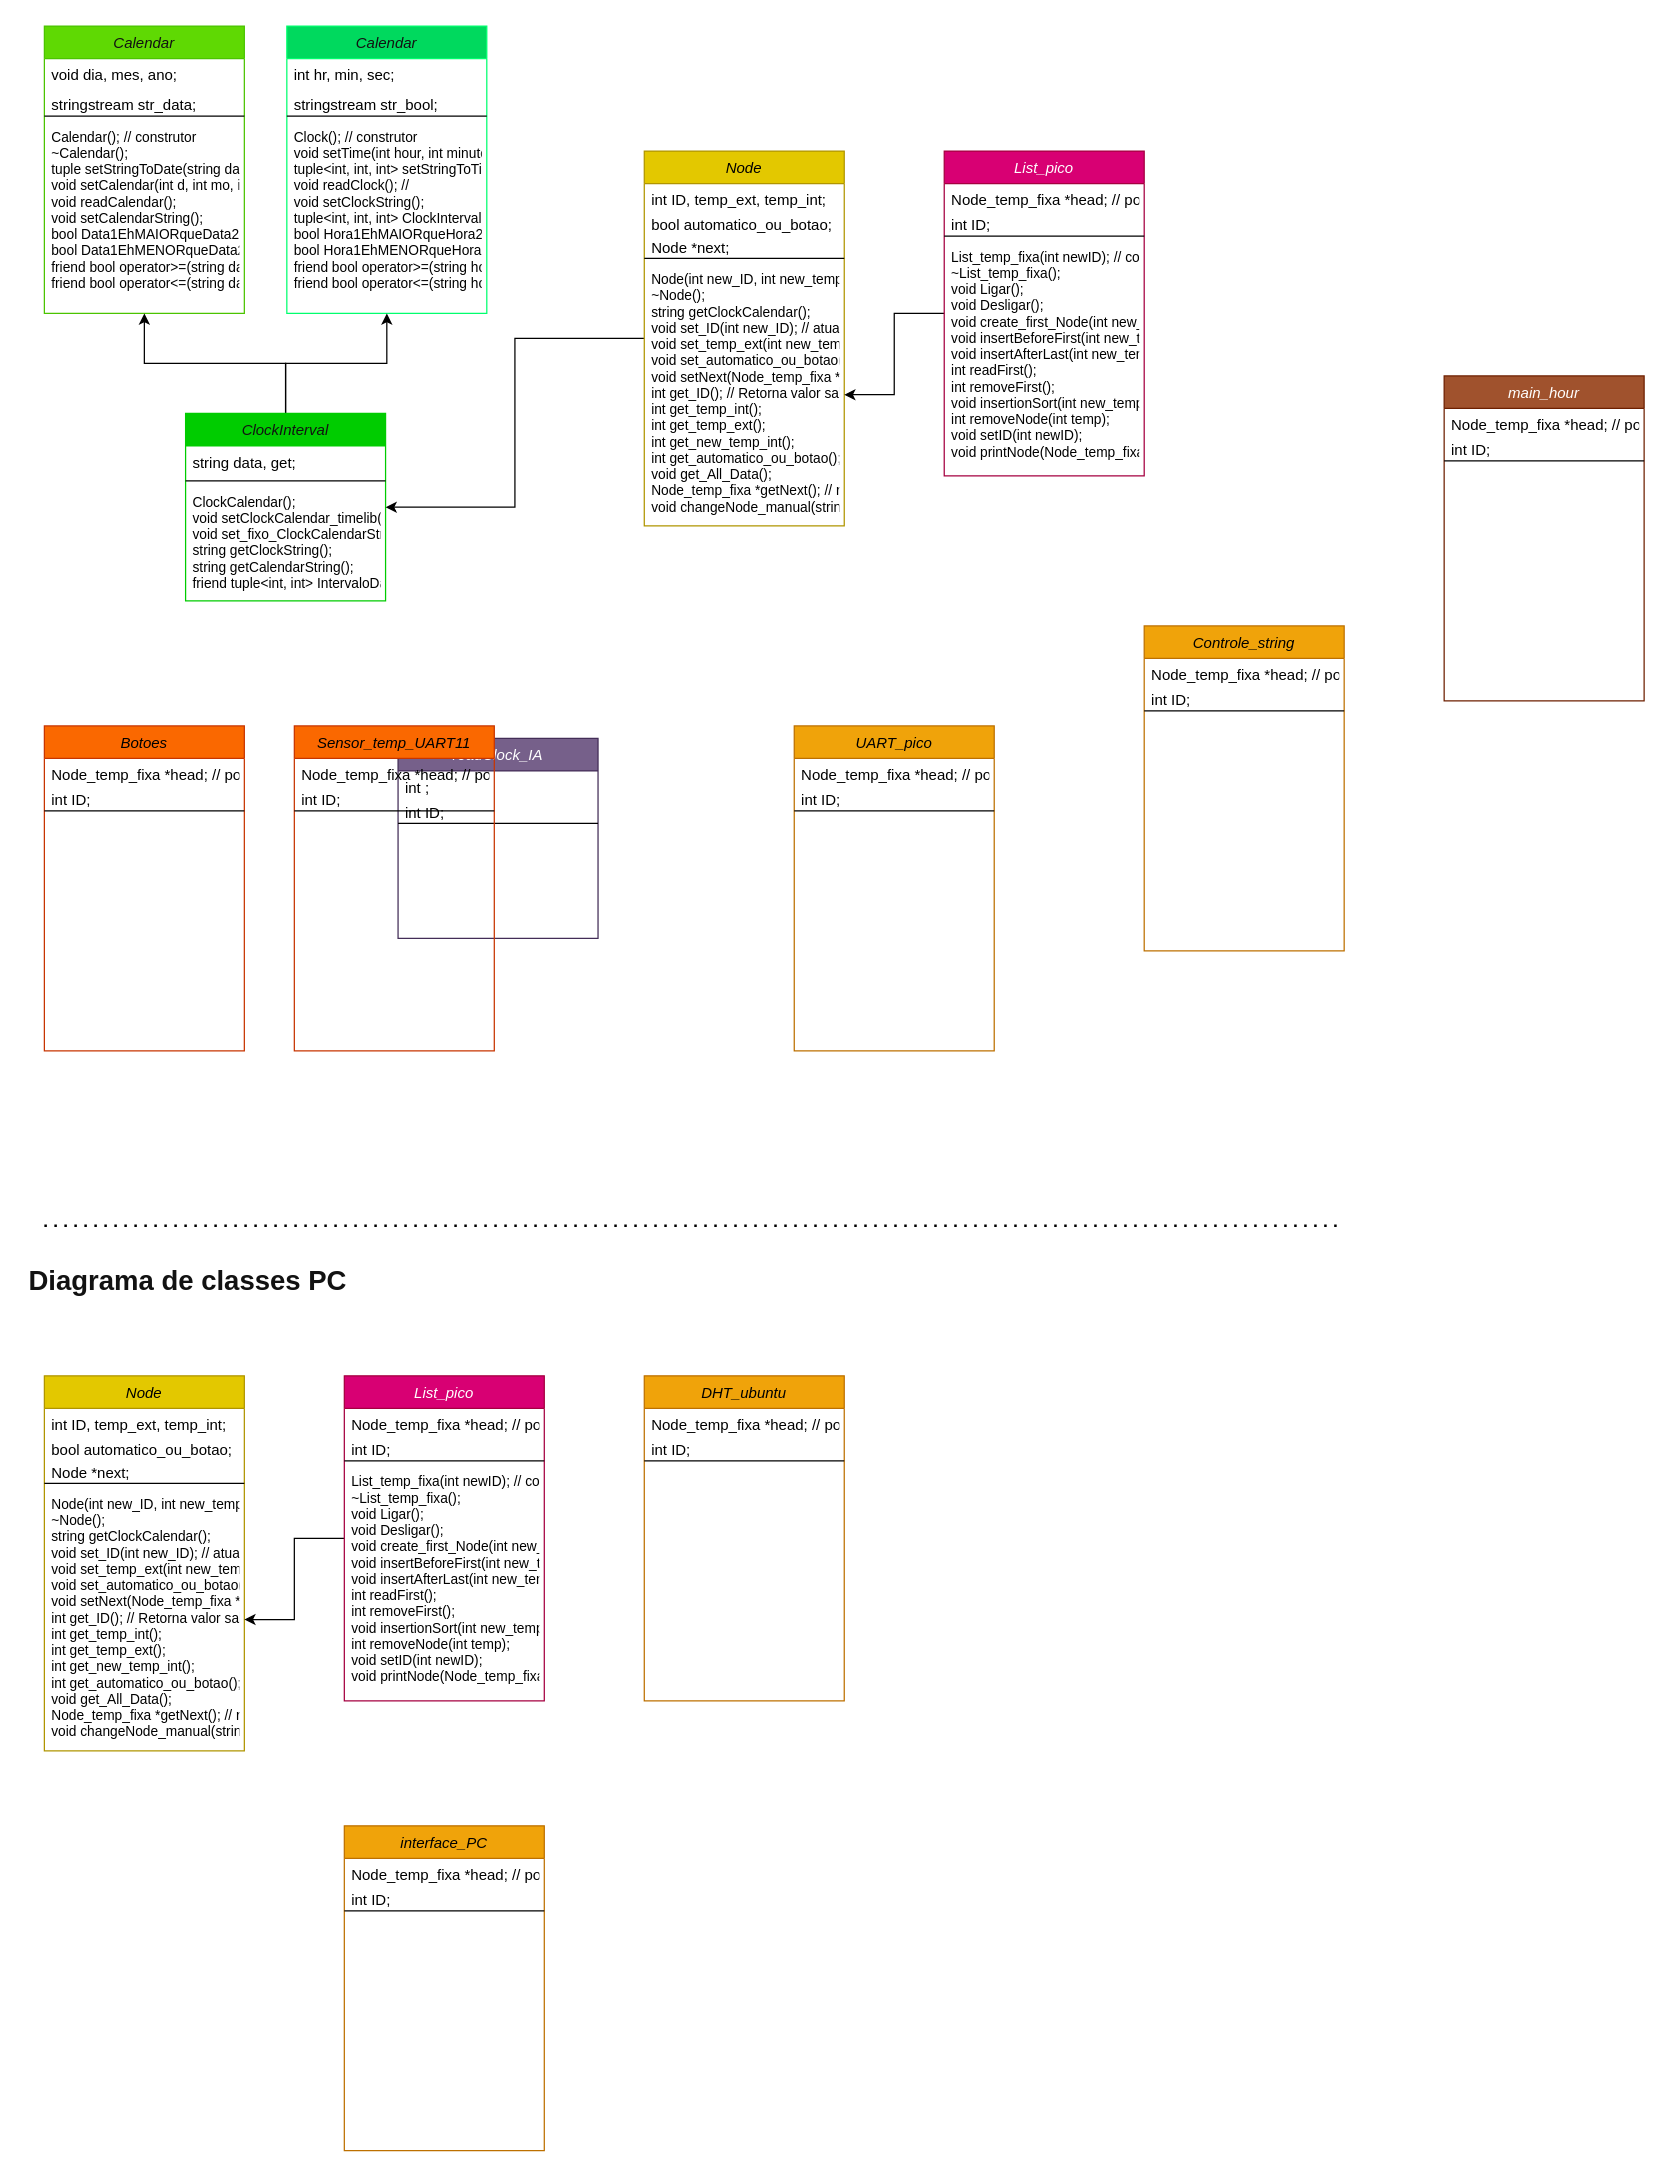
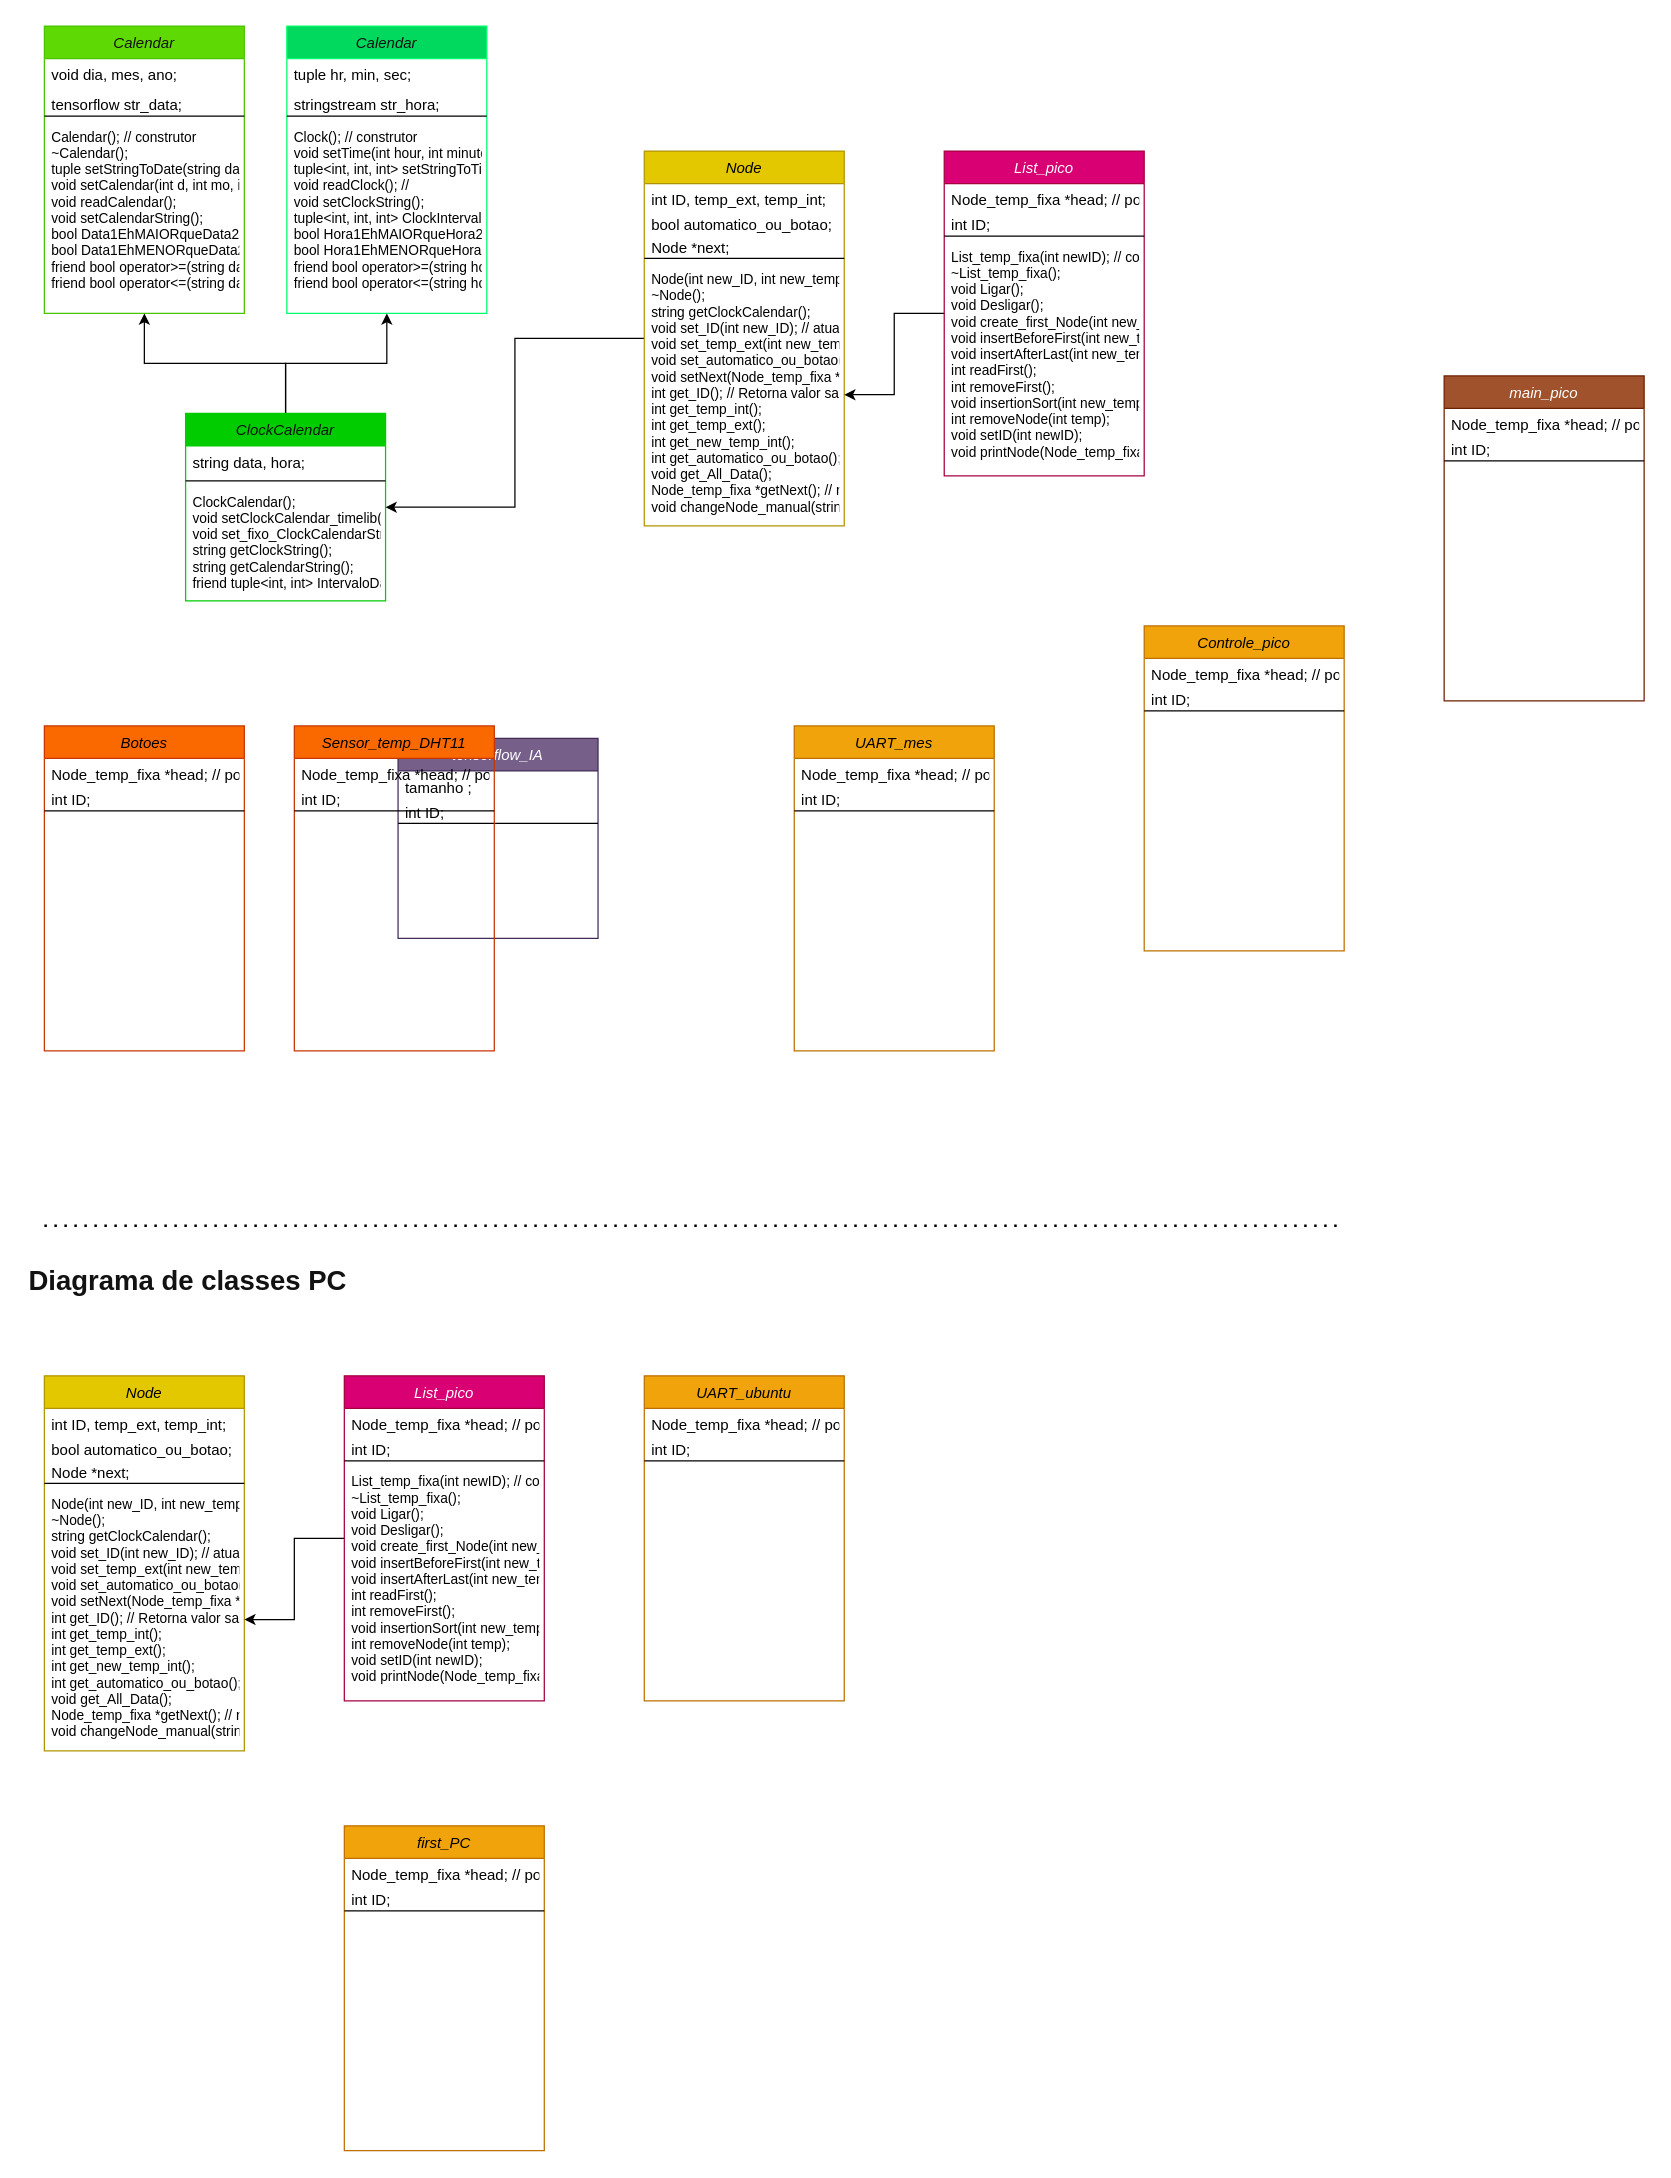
(350, 75) -> (358, 75)
(138, 105) -> (129, 105)
(378, 105) -> (380, 105)
(1544, 393) -> (1544, 393)
(285, 430) -> (285, 430)
(254, 463) -> (258, 463)
(1244, 643) -> (1244, 643)
(394, 743) -> (394, 743)
(894, 743) -> (894, 743)
(498, 755) -> (498, 755)
(420, 788) -> (439, 788)
(744, 1393) -> (744, 1393)
(444, 1843) -> (444, 1843)
